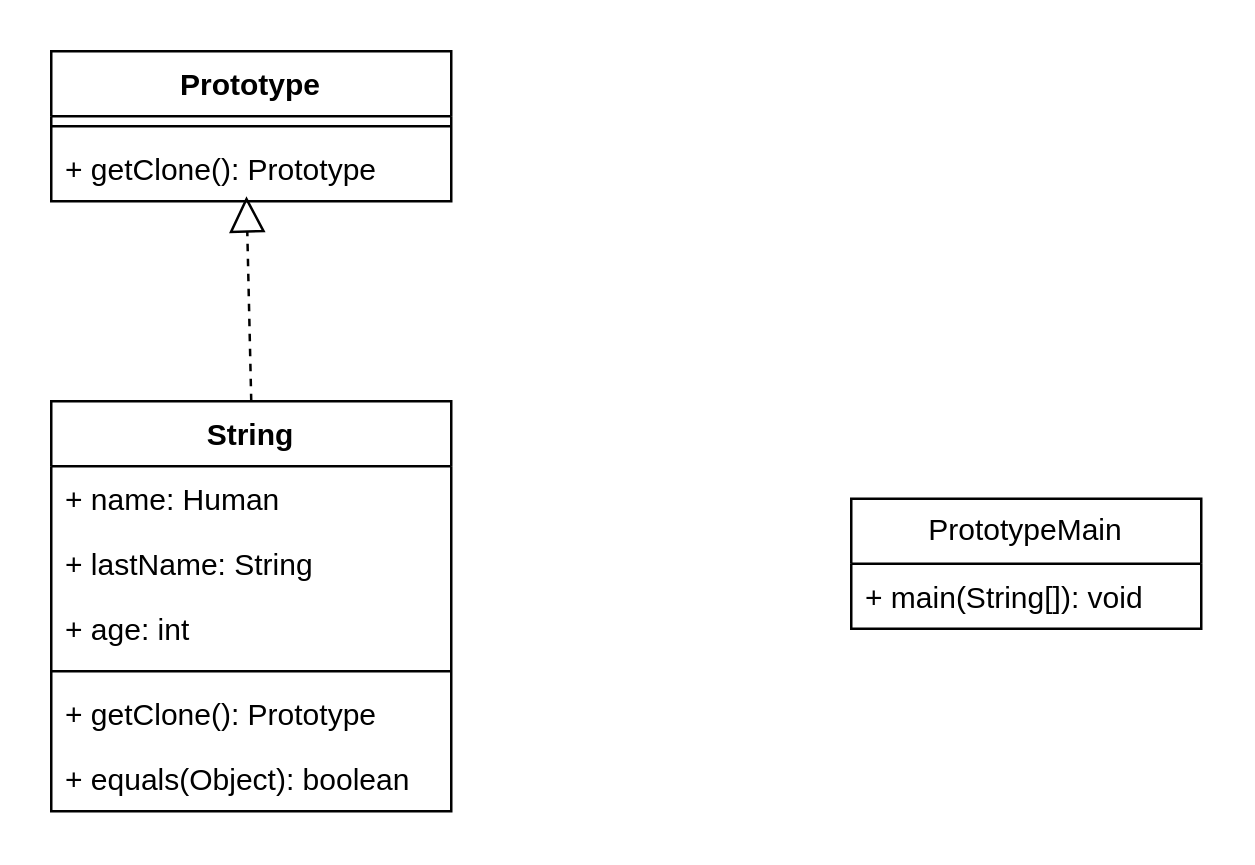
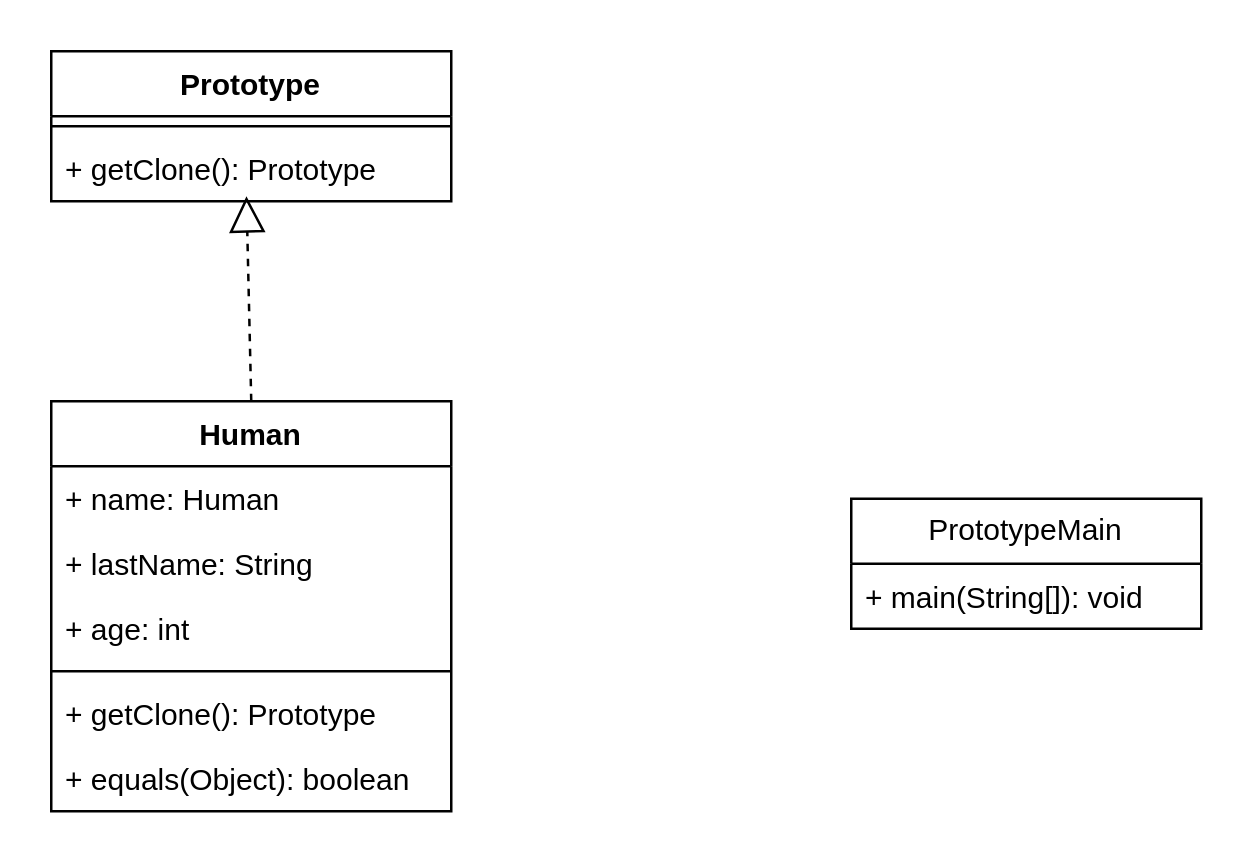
(251, 437) -> (251, 437)
